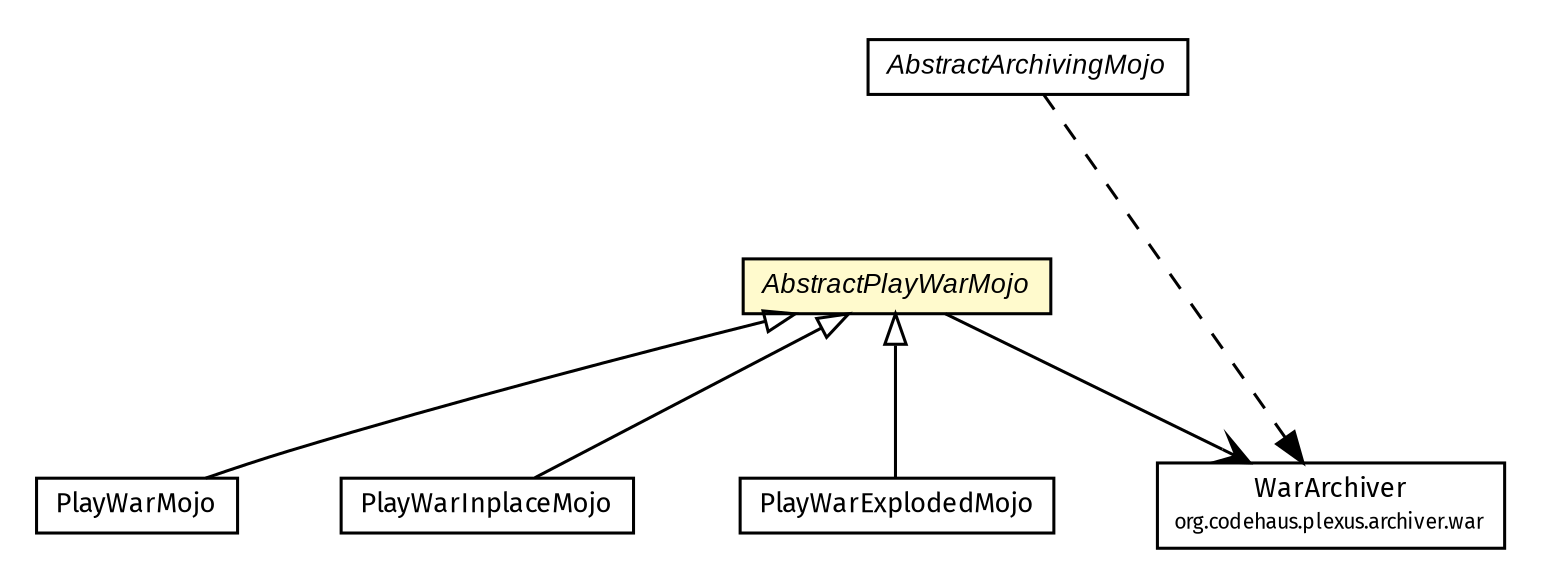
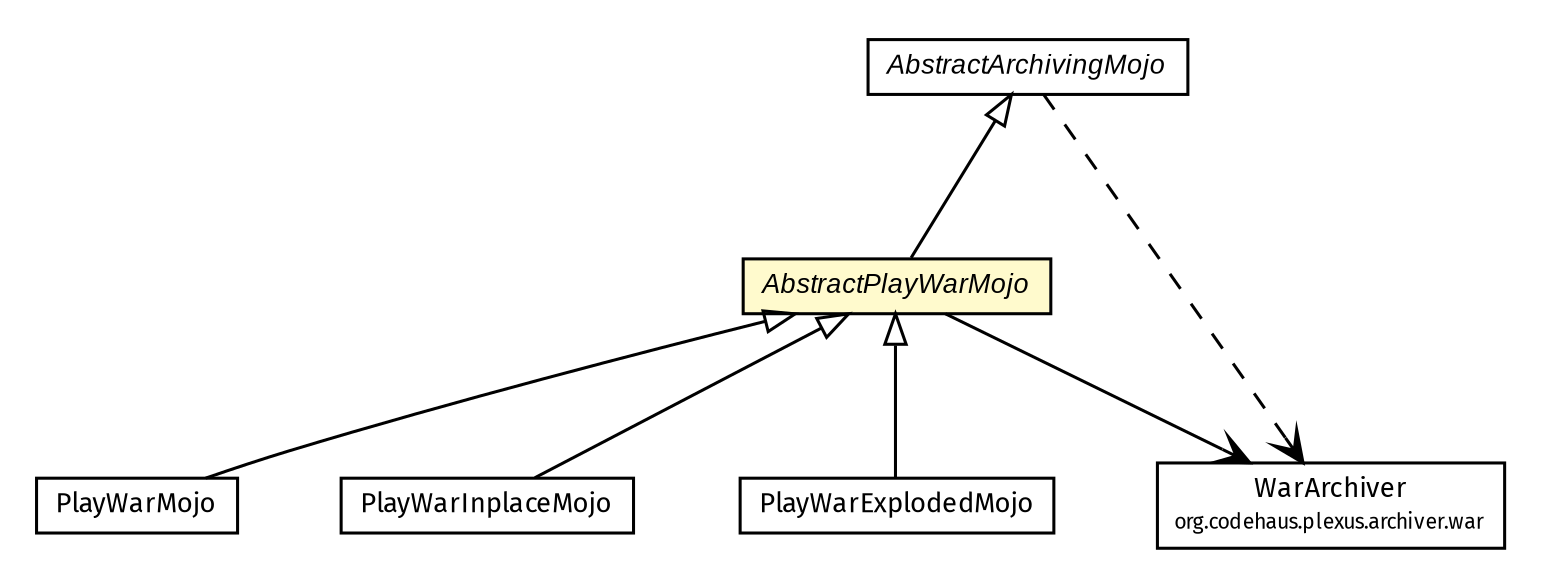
none -> (953, 189)
(1164, 266) -> (1164, 266)
